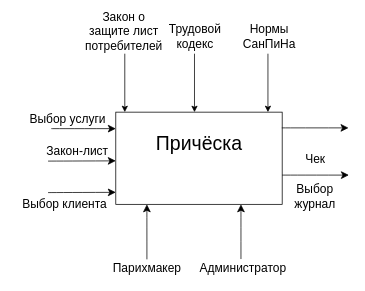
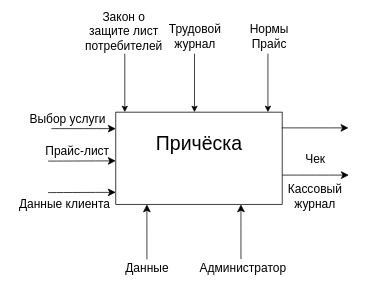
(195, 36) -> (195, 36)
(270, 36) -> (270, 36)
(78, 151) -> (78, 151)
(315, 196) -> (315, 196)
(65, 204) -> (65, 204)
(147, 268) -> (147, 268)
